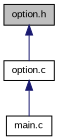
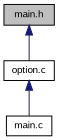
(29, 15) -> (29, 15)
